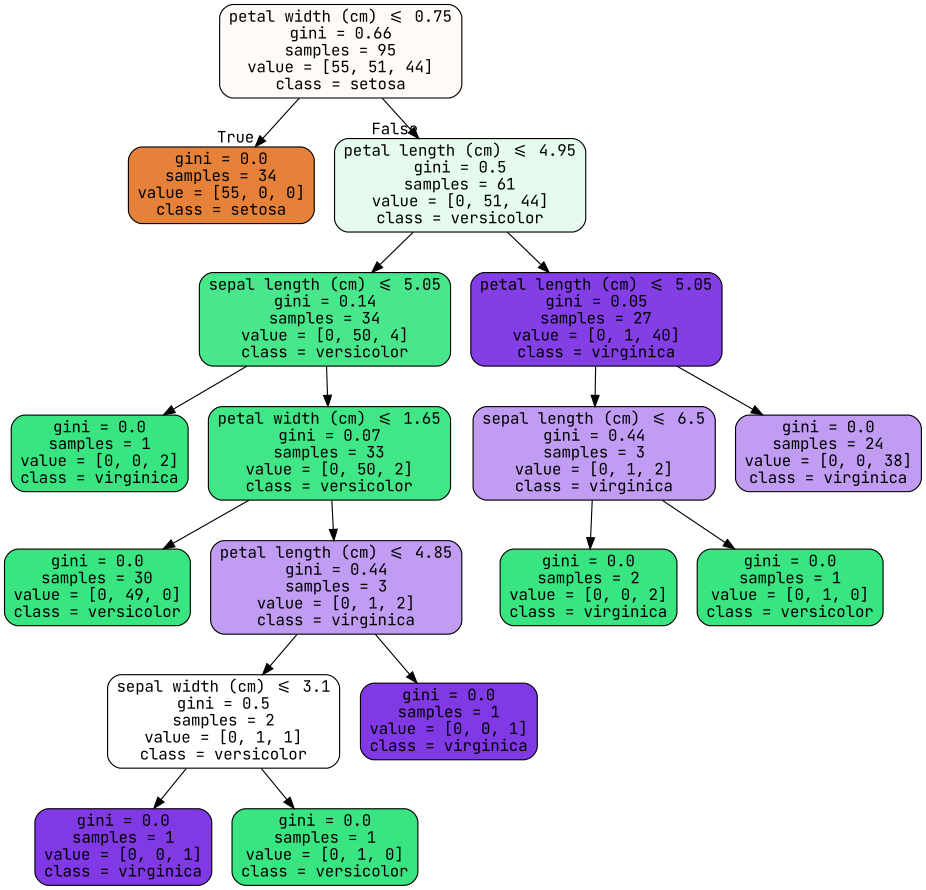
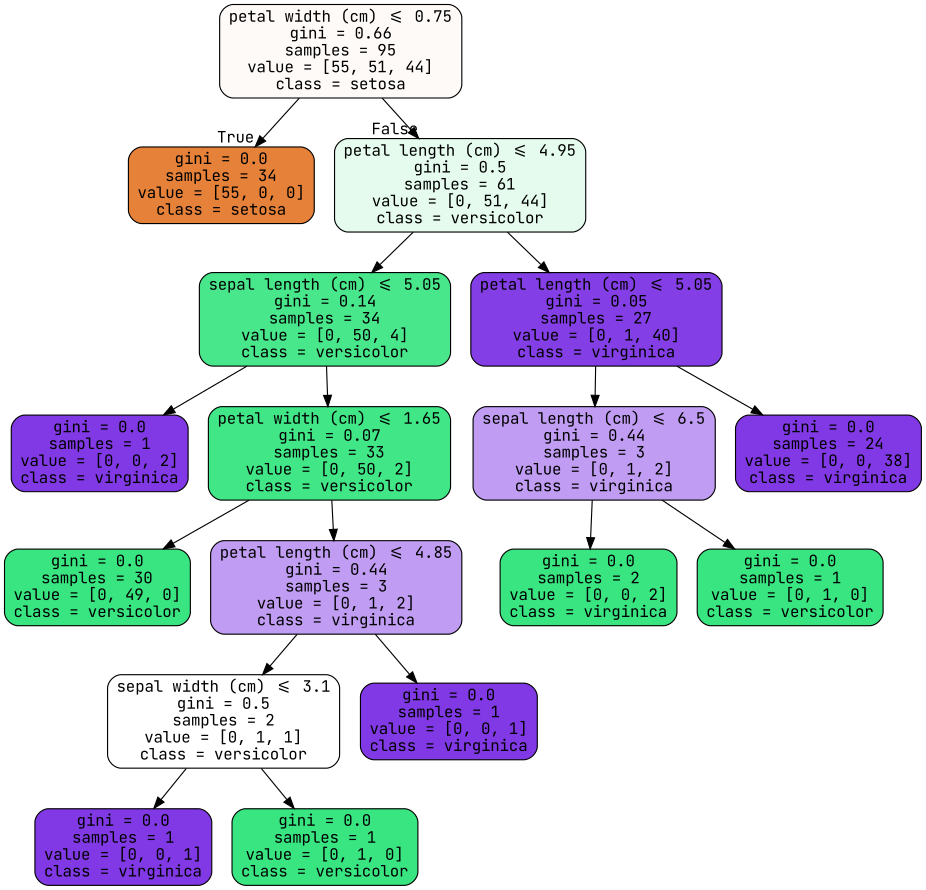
(100, 453) -> (100, 453)
(828, 453) -> (828, 453)
